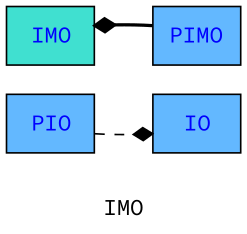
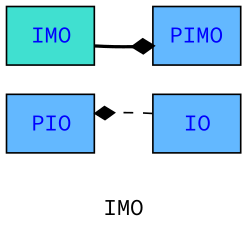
(134, 25) -> (114, 47)
(114, 134) -> (134, 113)
